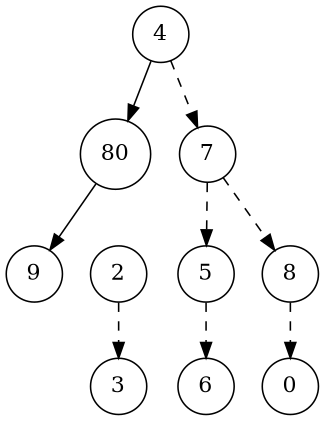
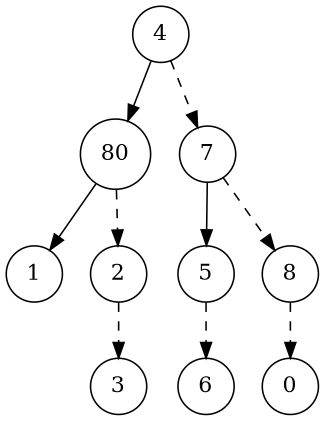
(207, 206) -> (207, 206)
none -> (117, 210)
(34, 274) -> (34, 274)
